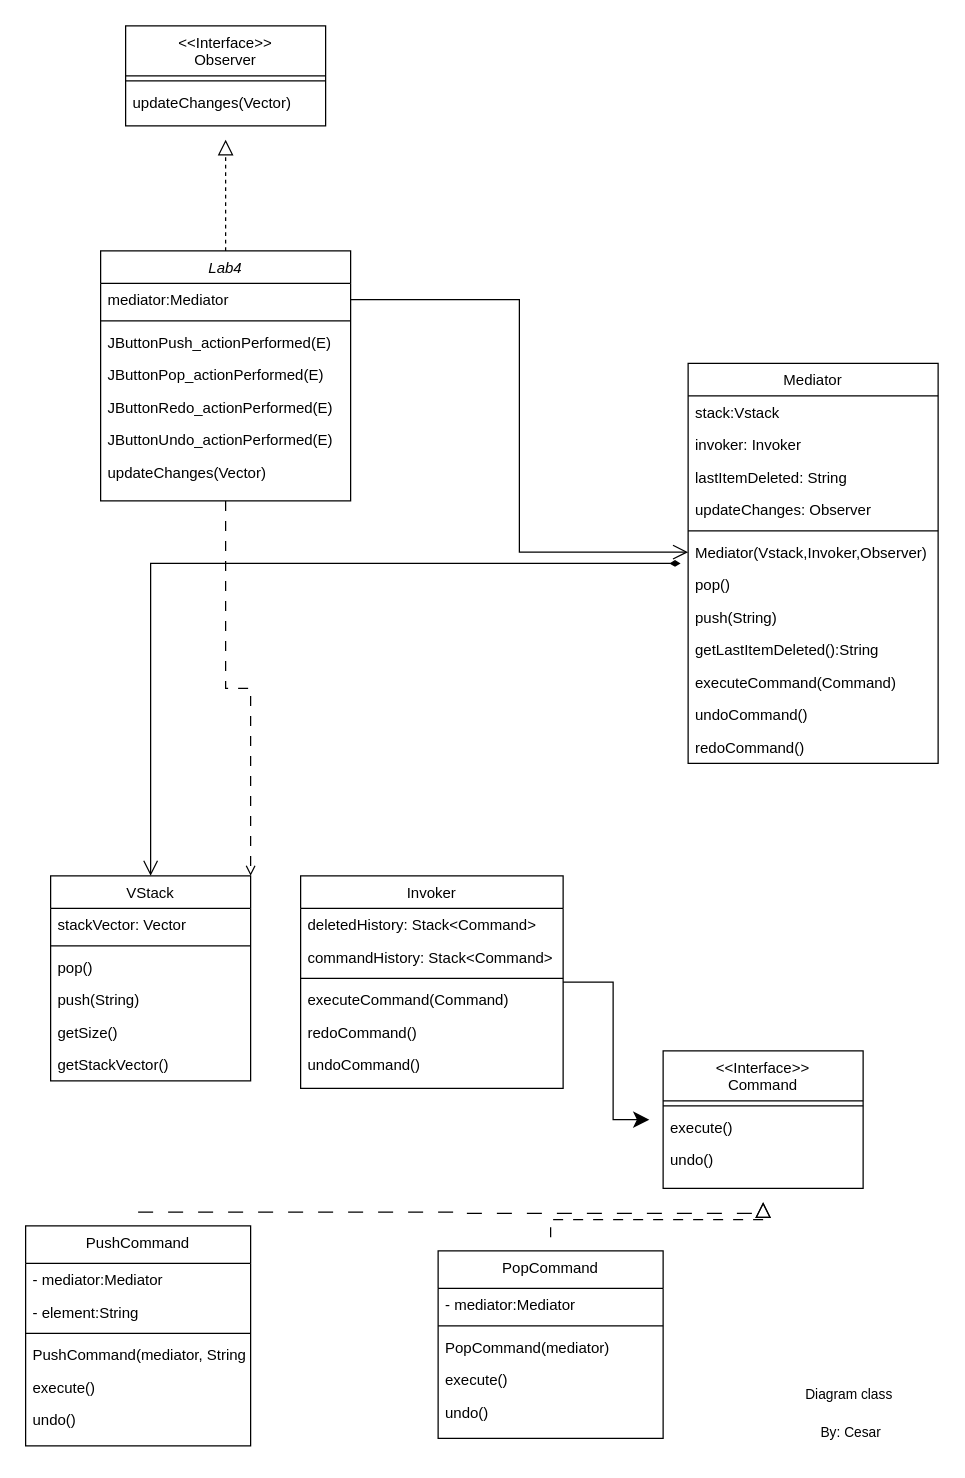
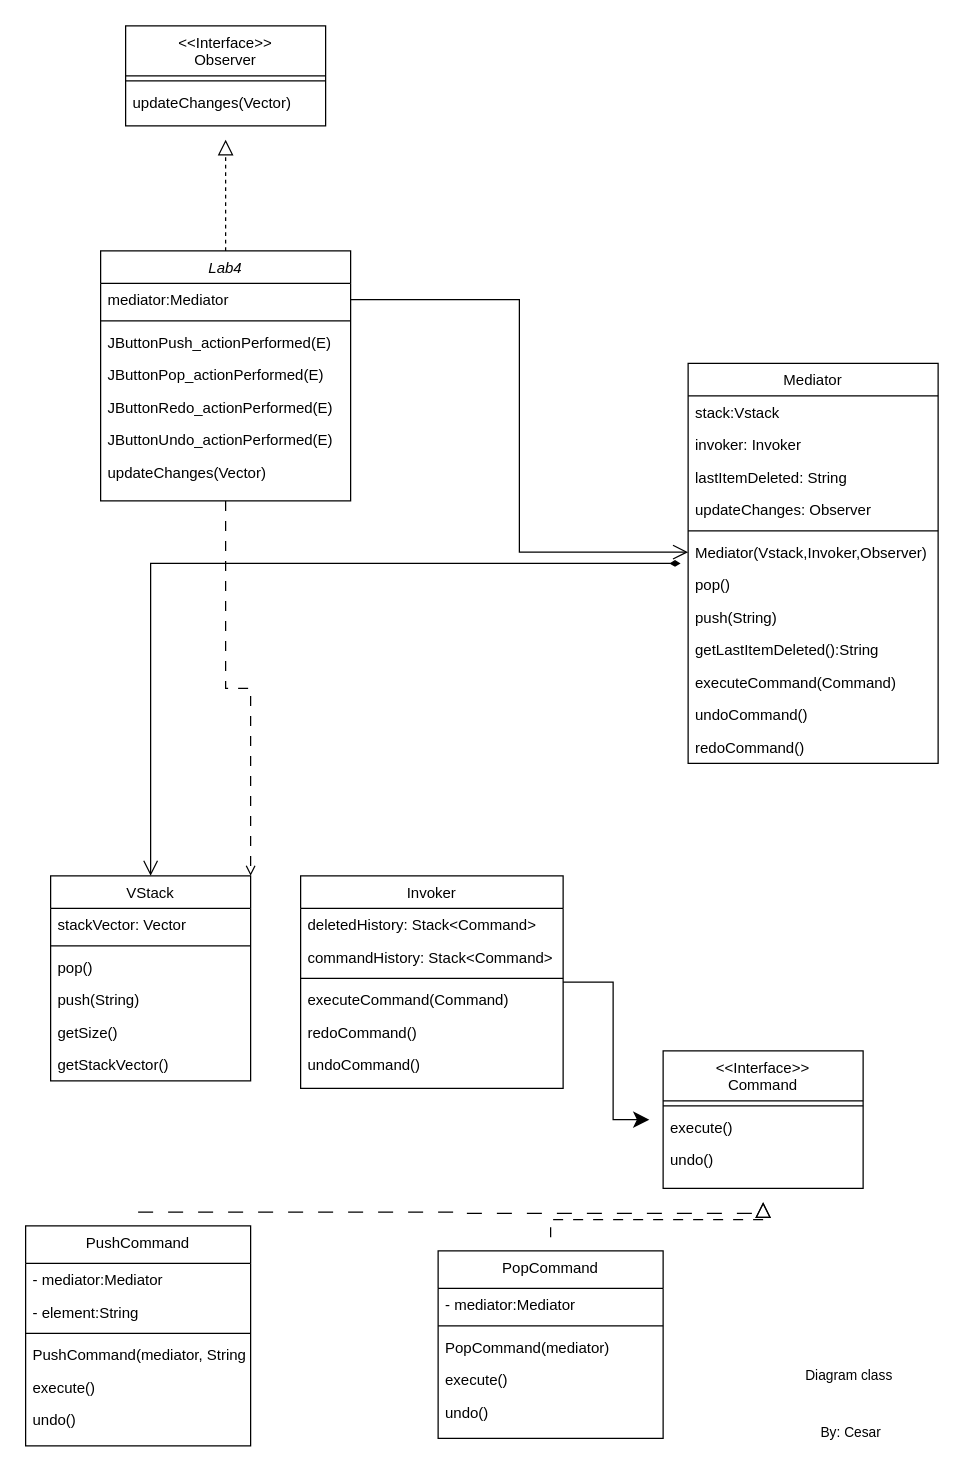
(851, 1394) -> (851, 1376)
